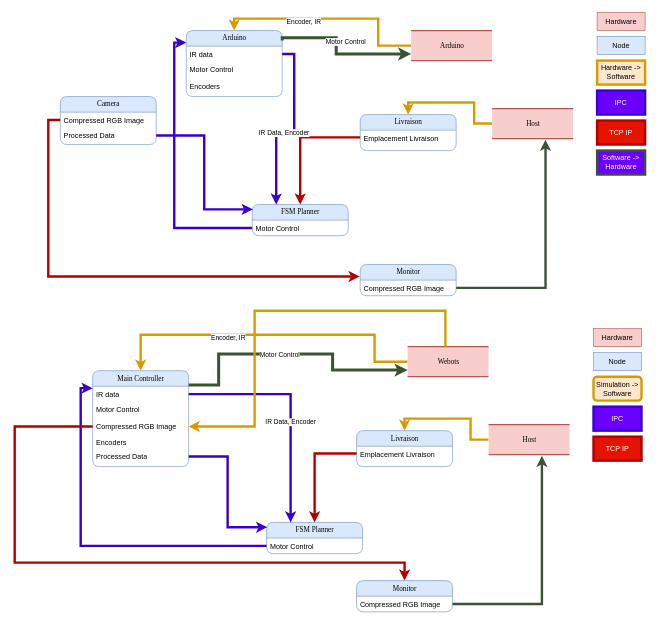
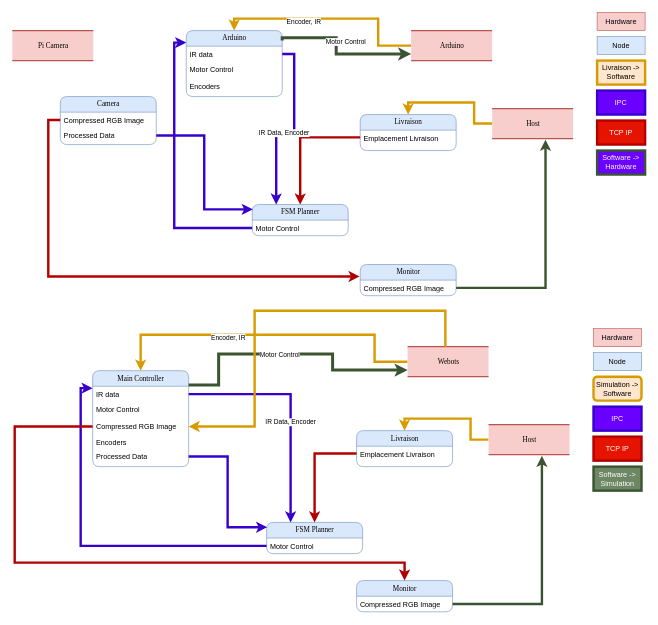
none -> (53, 45)
(621, 72) -> (621, 72)
none -> (618, 479)
